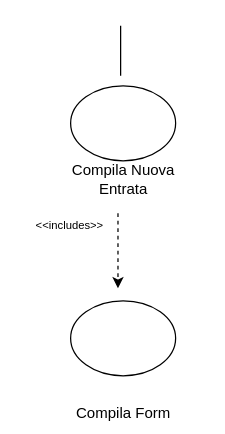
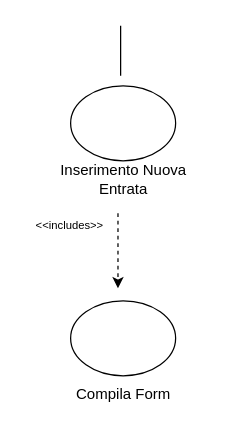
(124, 179) -> (124, 179)
(123, 413) -> (123, 394)
